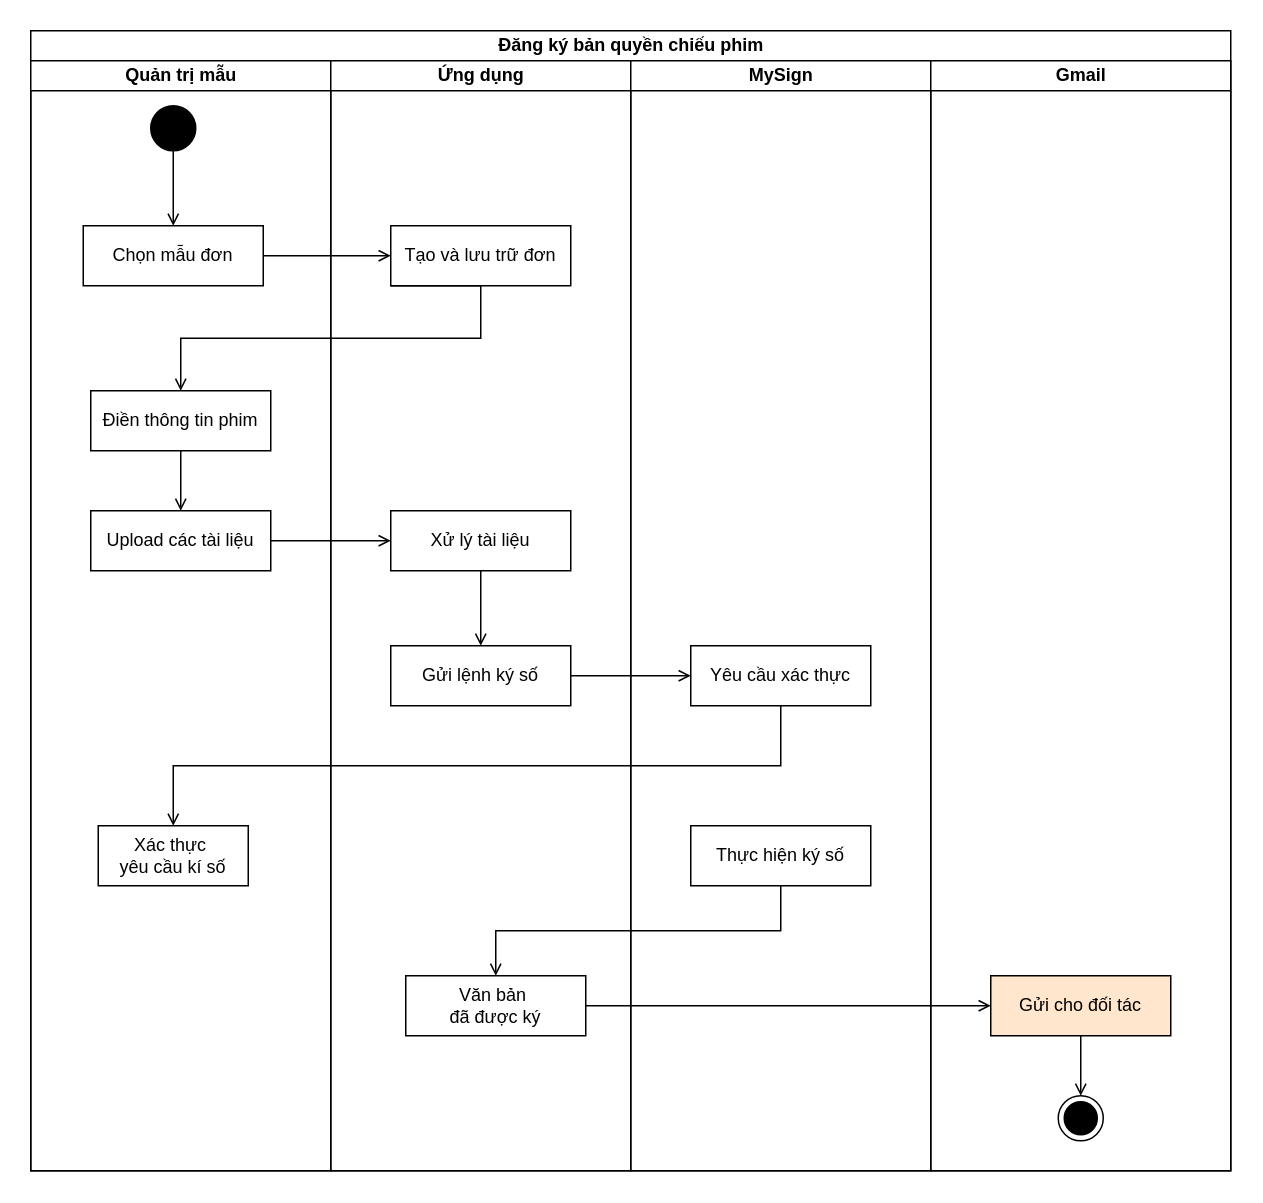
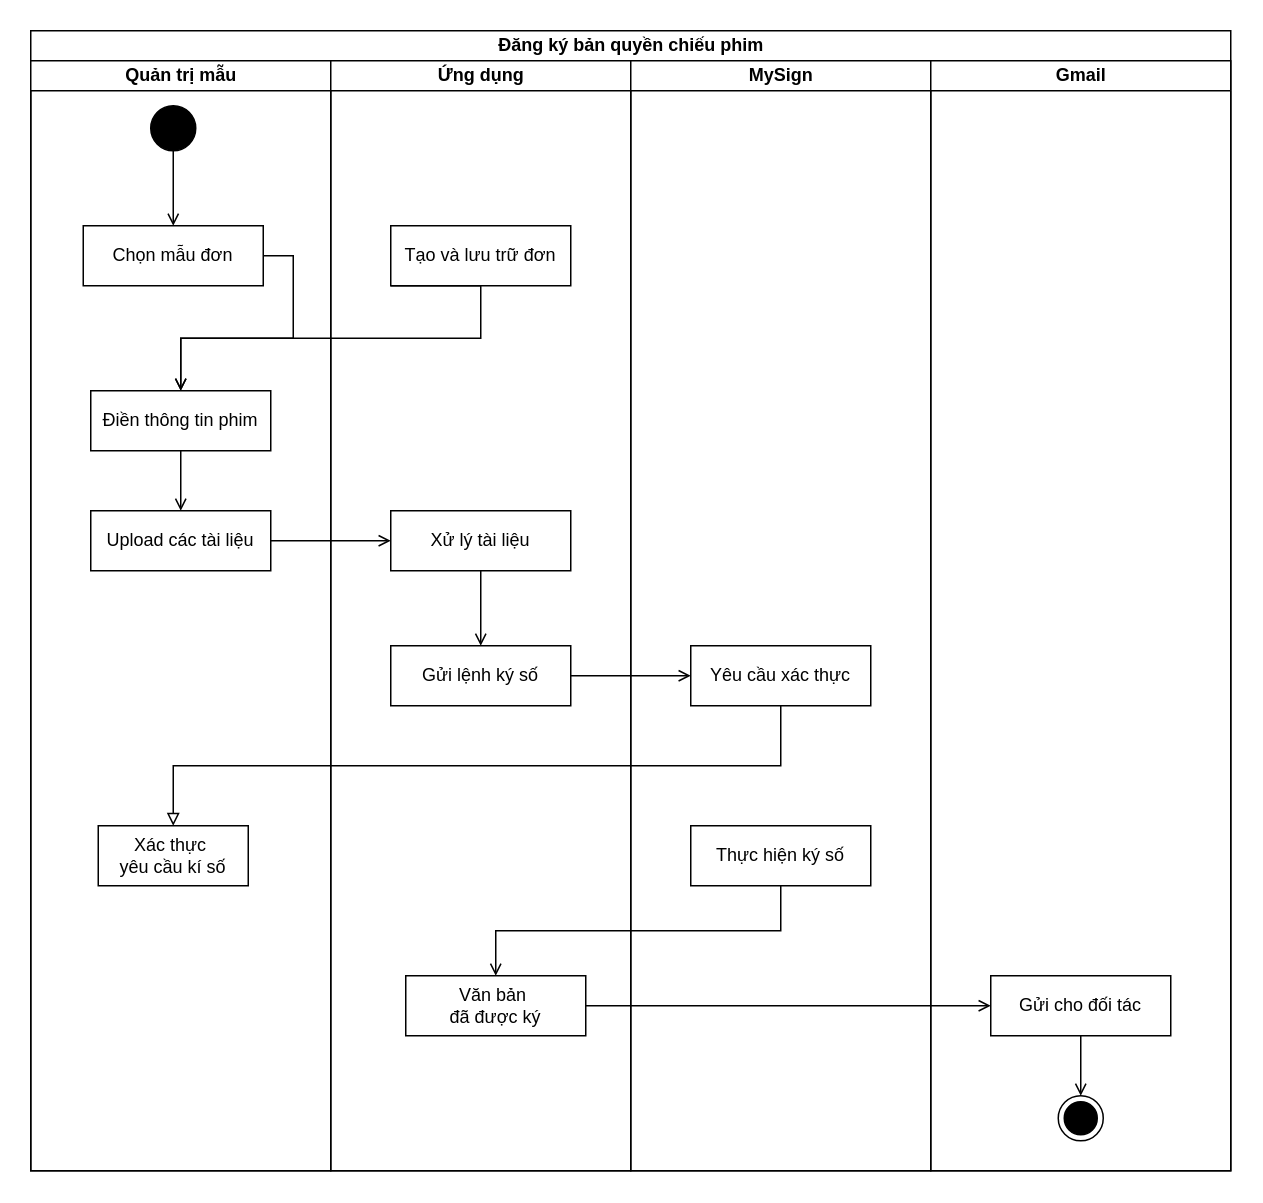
(338, 256) -> (293, 294)
(173, 816) -> (173, 812)
(1081, 1006) -> (1081, 1006)
